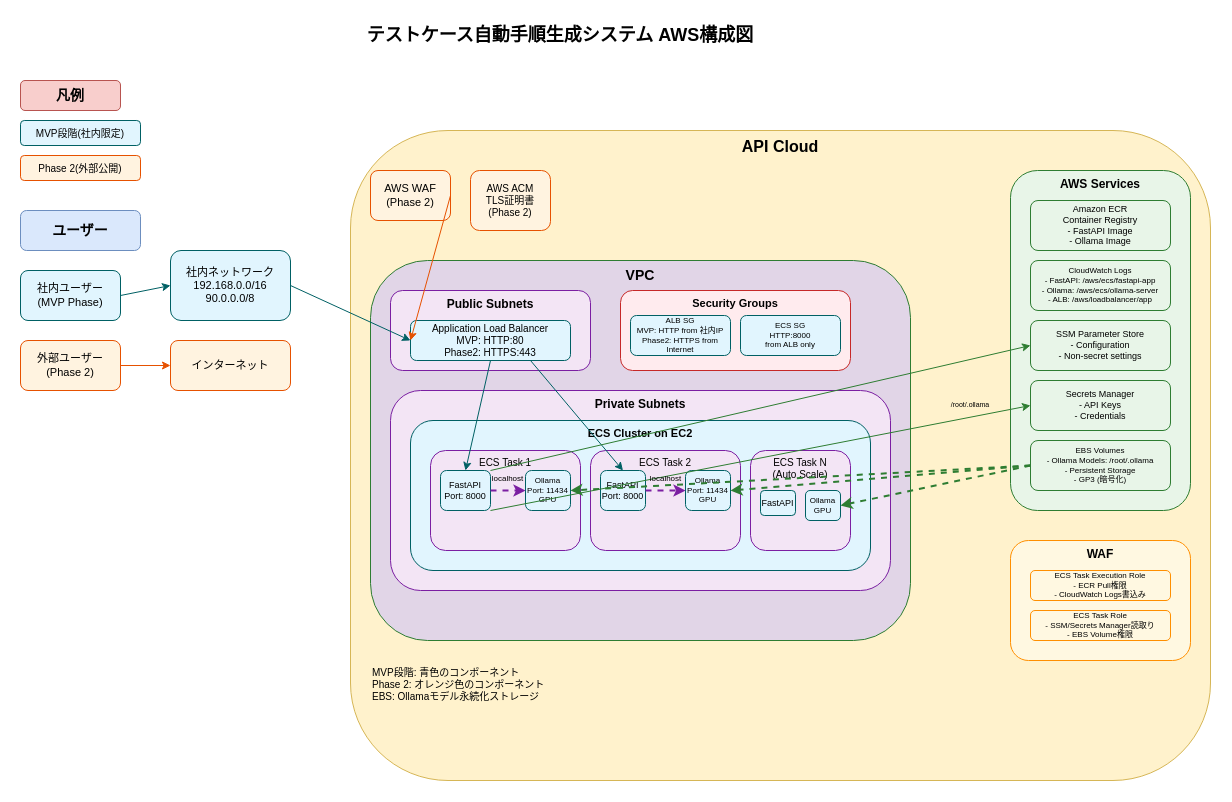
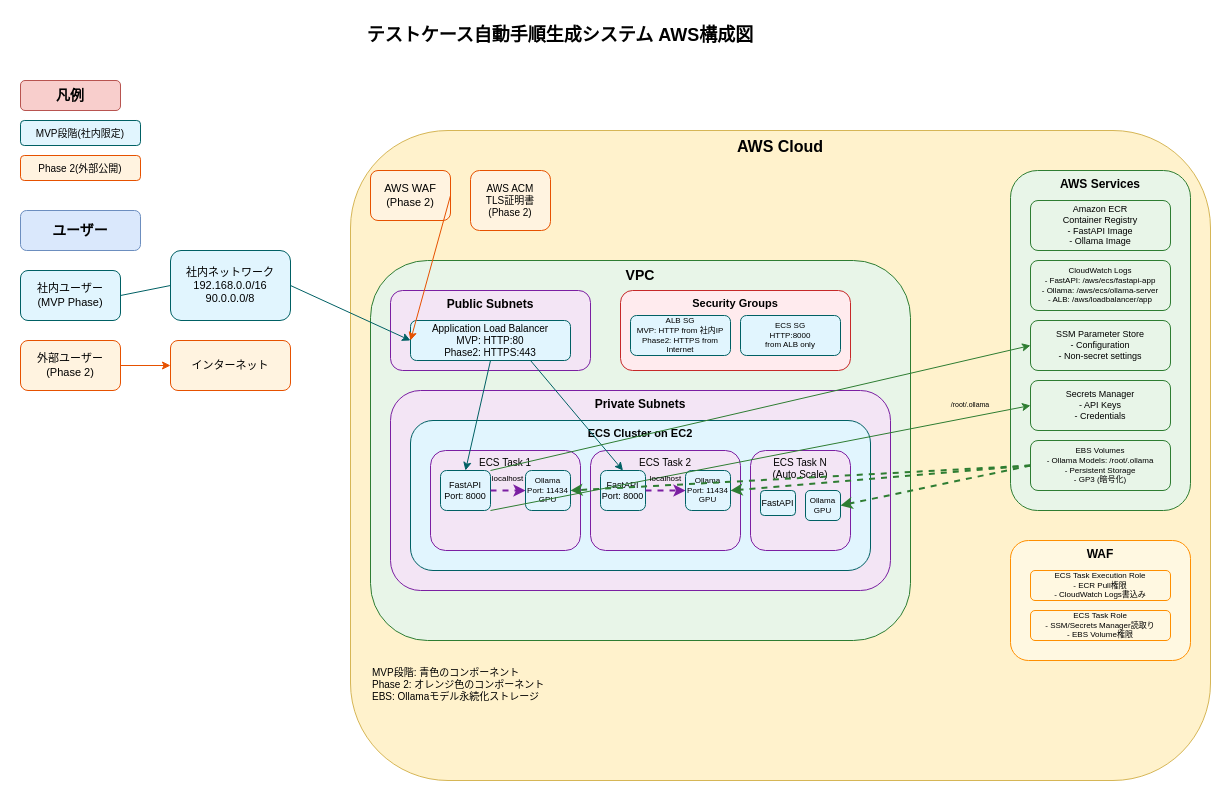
(781, 147) -> (781, 147)
(641, 276) -> (641, 276)
(162, 287) -> (166, 287)
